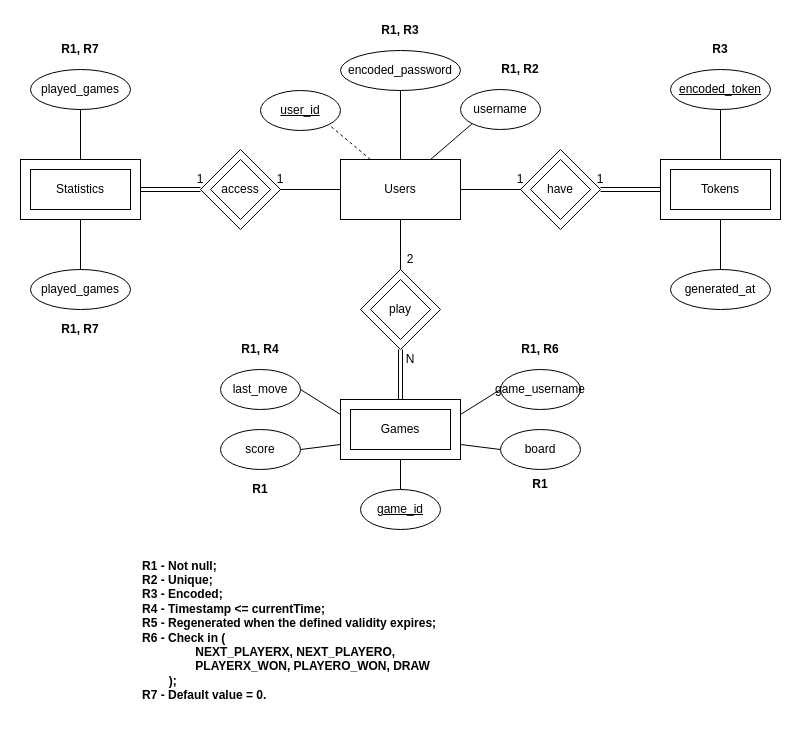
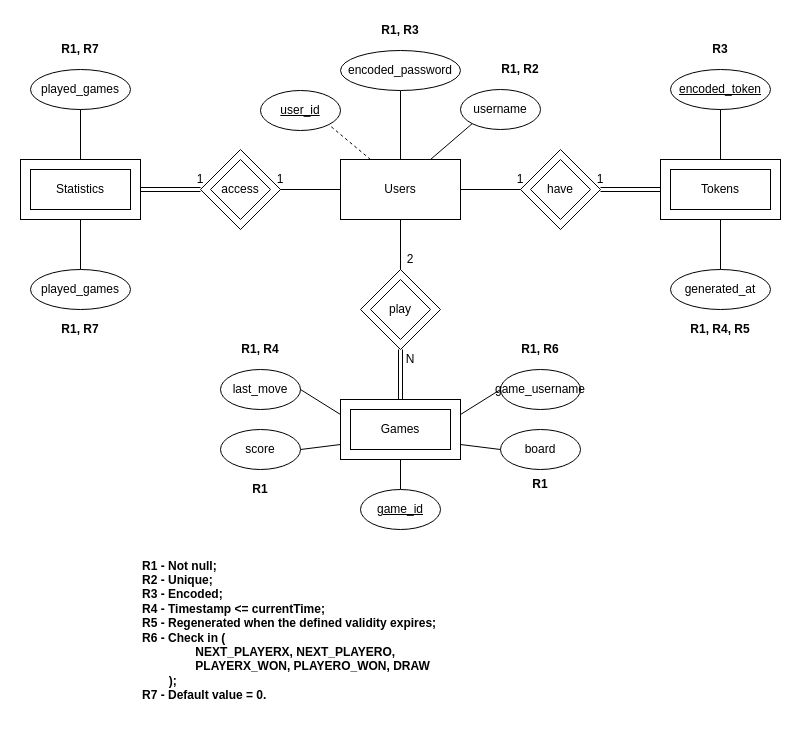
none -> (721, 330)
